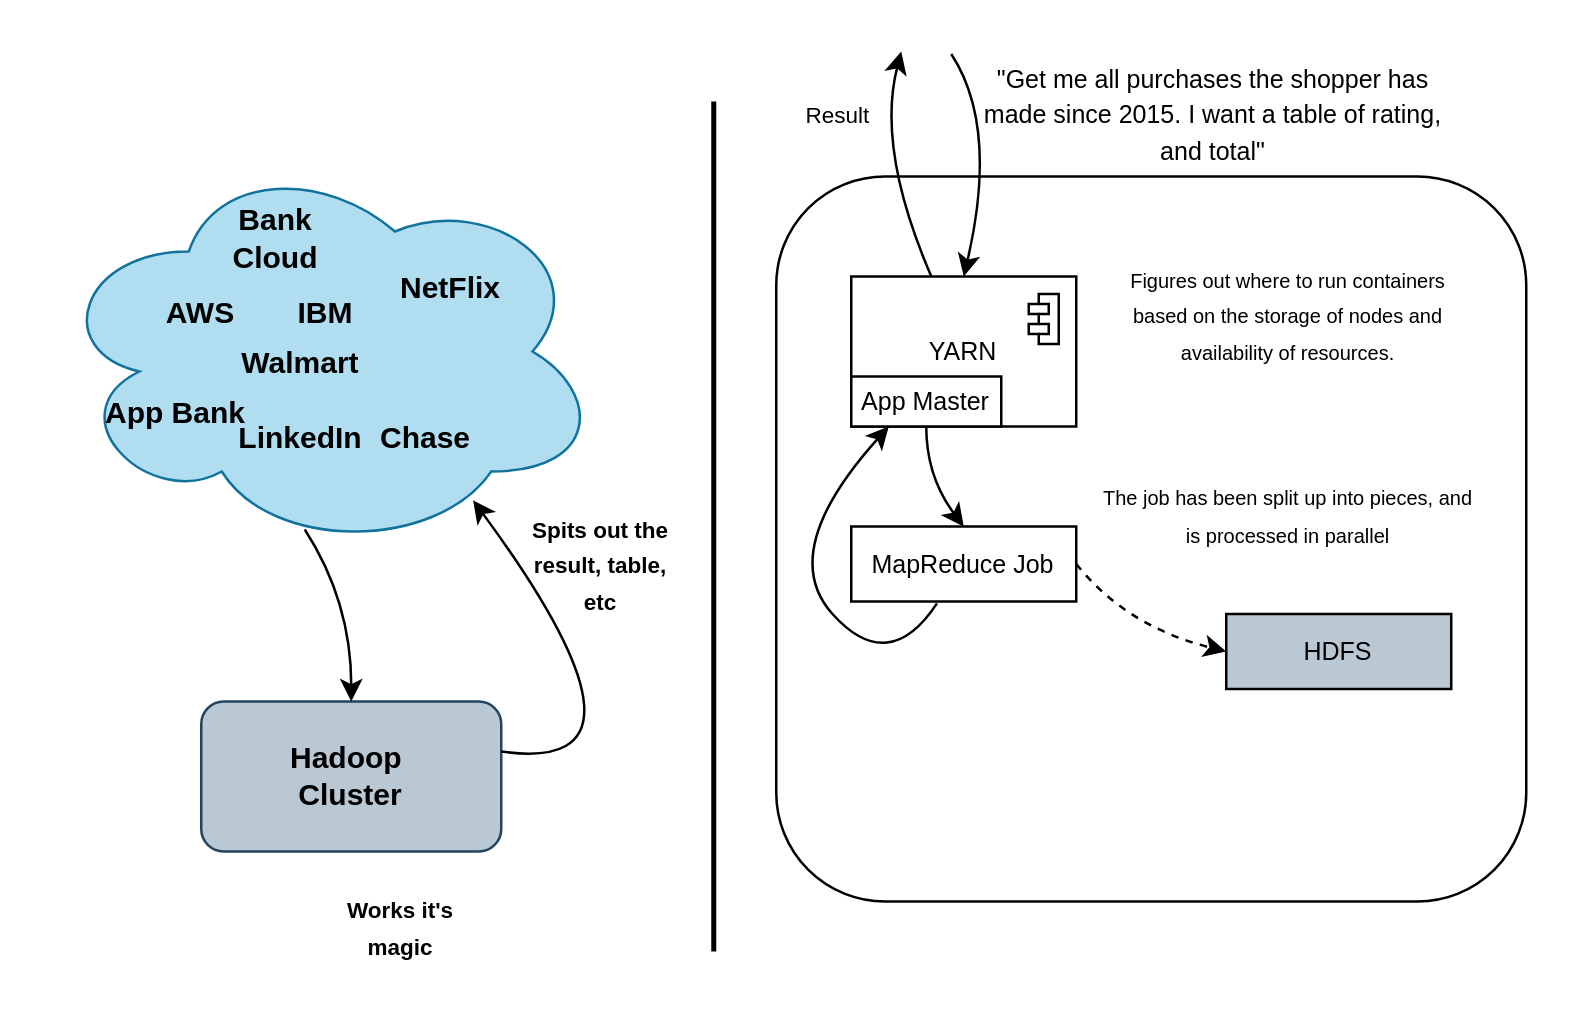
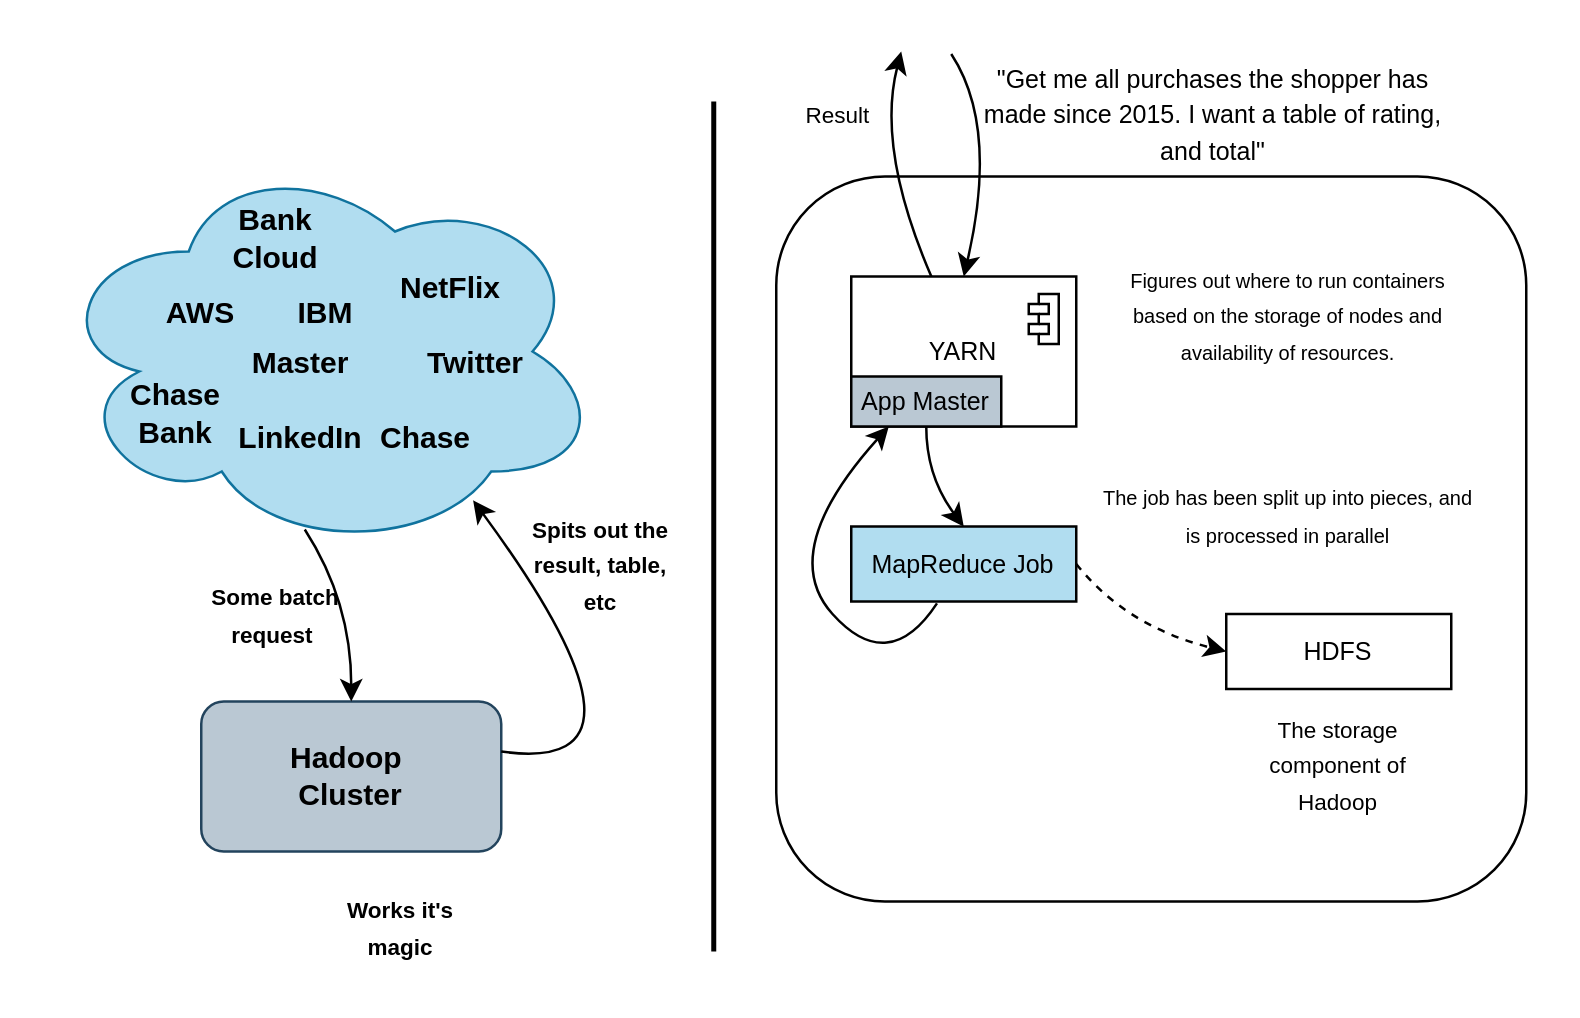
(301, 364) -> (301, 364)
none -> (476, 364)
(926, 401) -> (926, 401)
(176, 414) -> (176, 414)
(964, 564) -> (964, 564)
none -> (276, 614)
(1339, 651) -> (1339, 651)
none -> (1339, 764)
